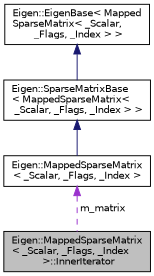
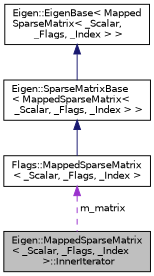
(77, 171) -> (77, 171)
